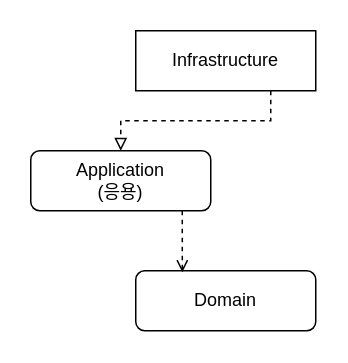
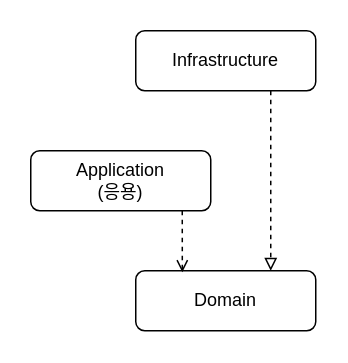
(226, 61) -> (226, 61)
(189, 121) -> (271, 188)
